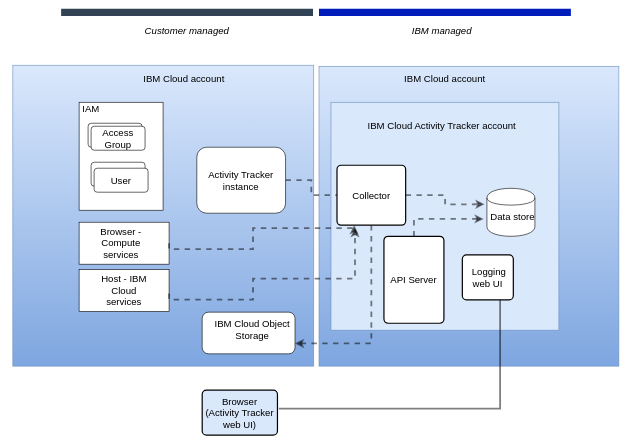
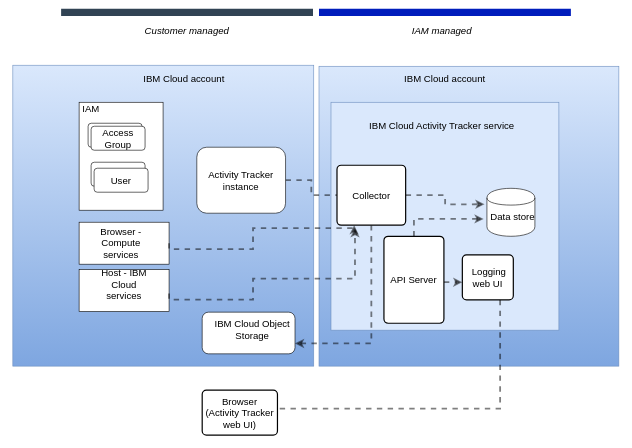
(442, 30) -> (442, 30)
(442, 126) -> (442, 126)
none -> (450, 282)
(124, 291) -> (124, 285)
(442, 409) -> (442, 409)
(240, 413) -> (240, 413)
